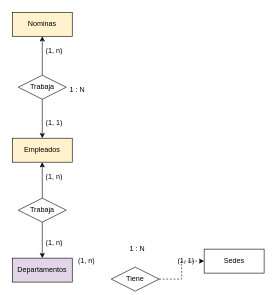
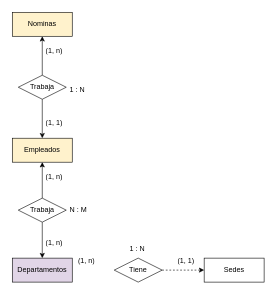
none -> (78, 210)
(234, 261) -> (234, 270)
(135, 279) -> (138, 270)
